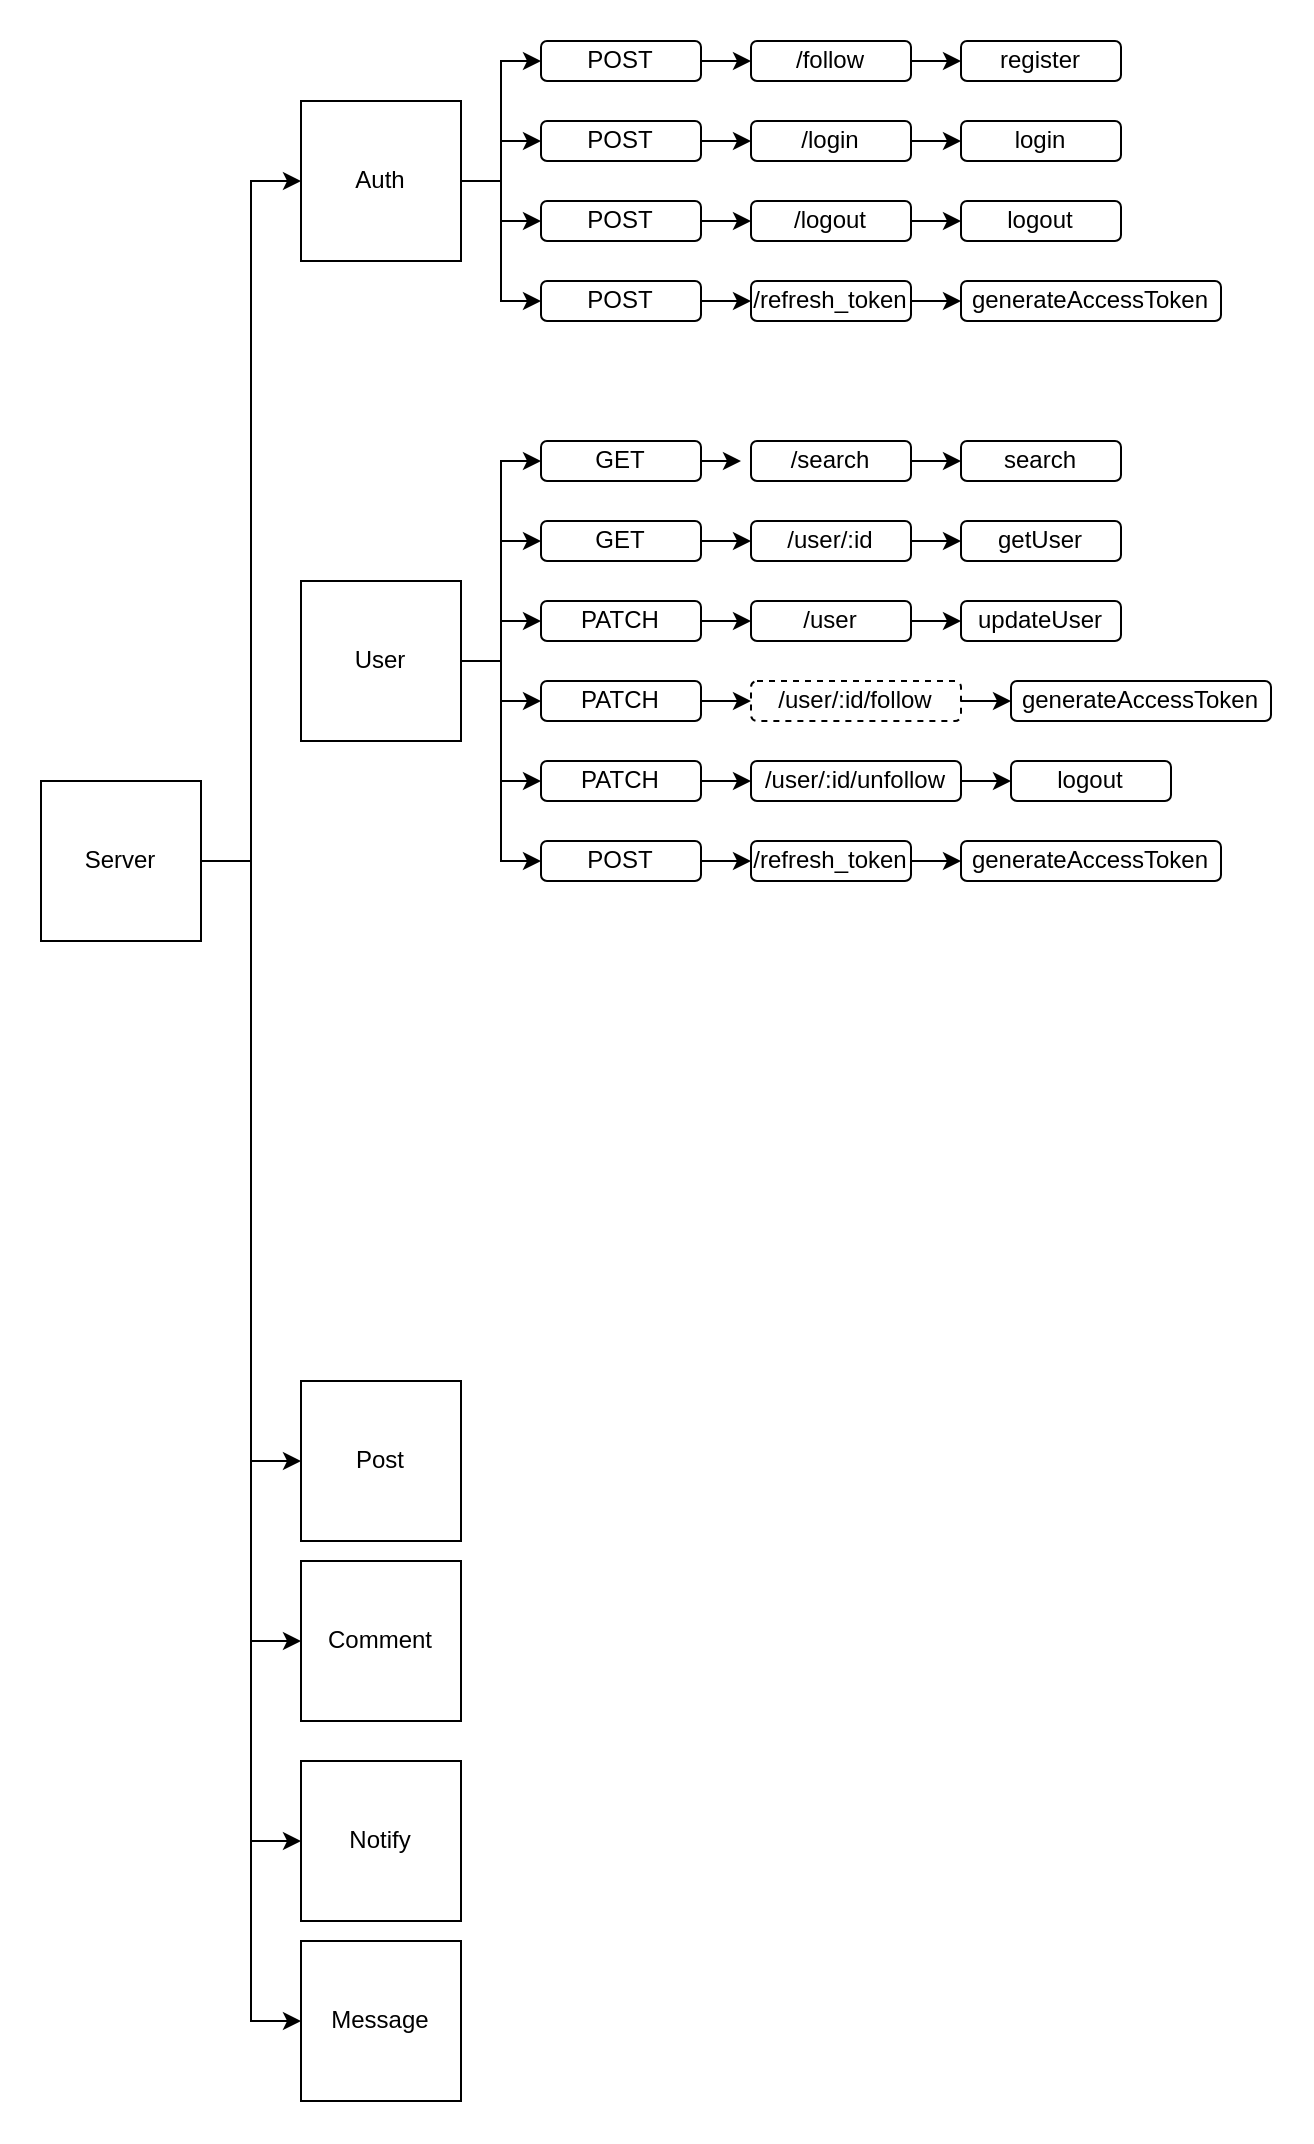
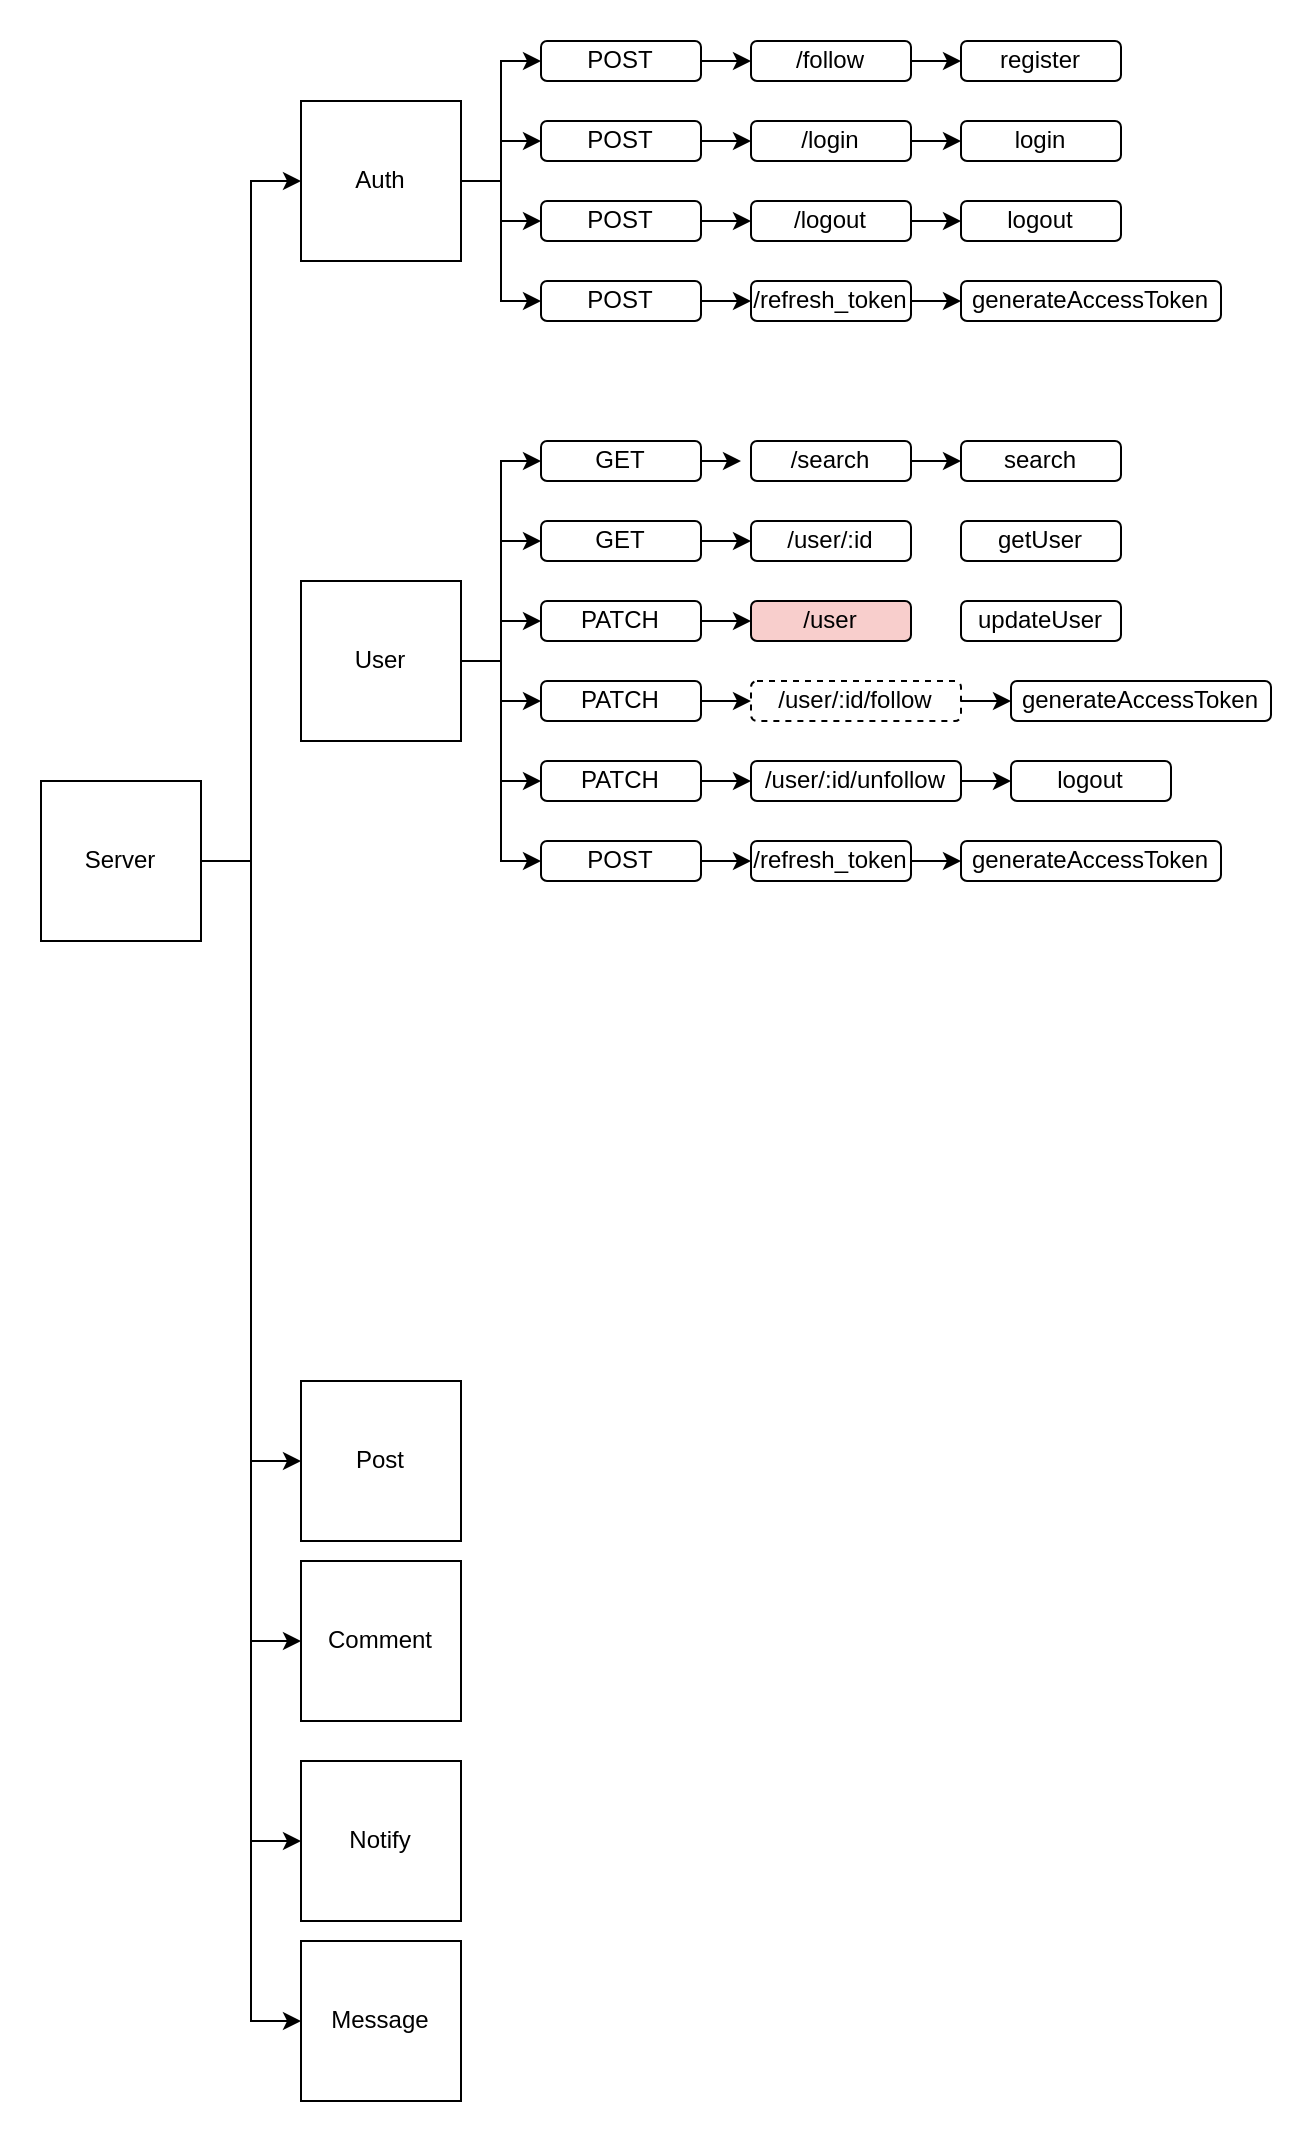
(943, 541) -> none
(831, 621) -> (831, 621)
(943, 621) -> none
